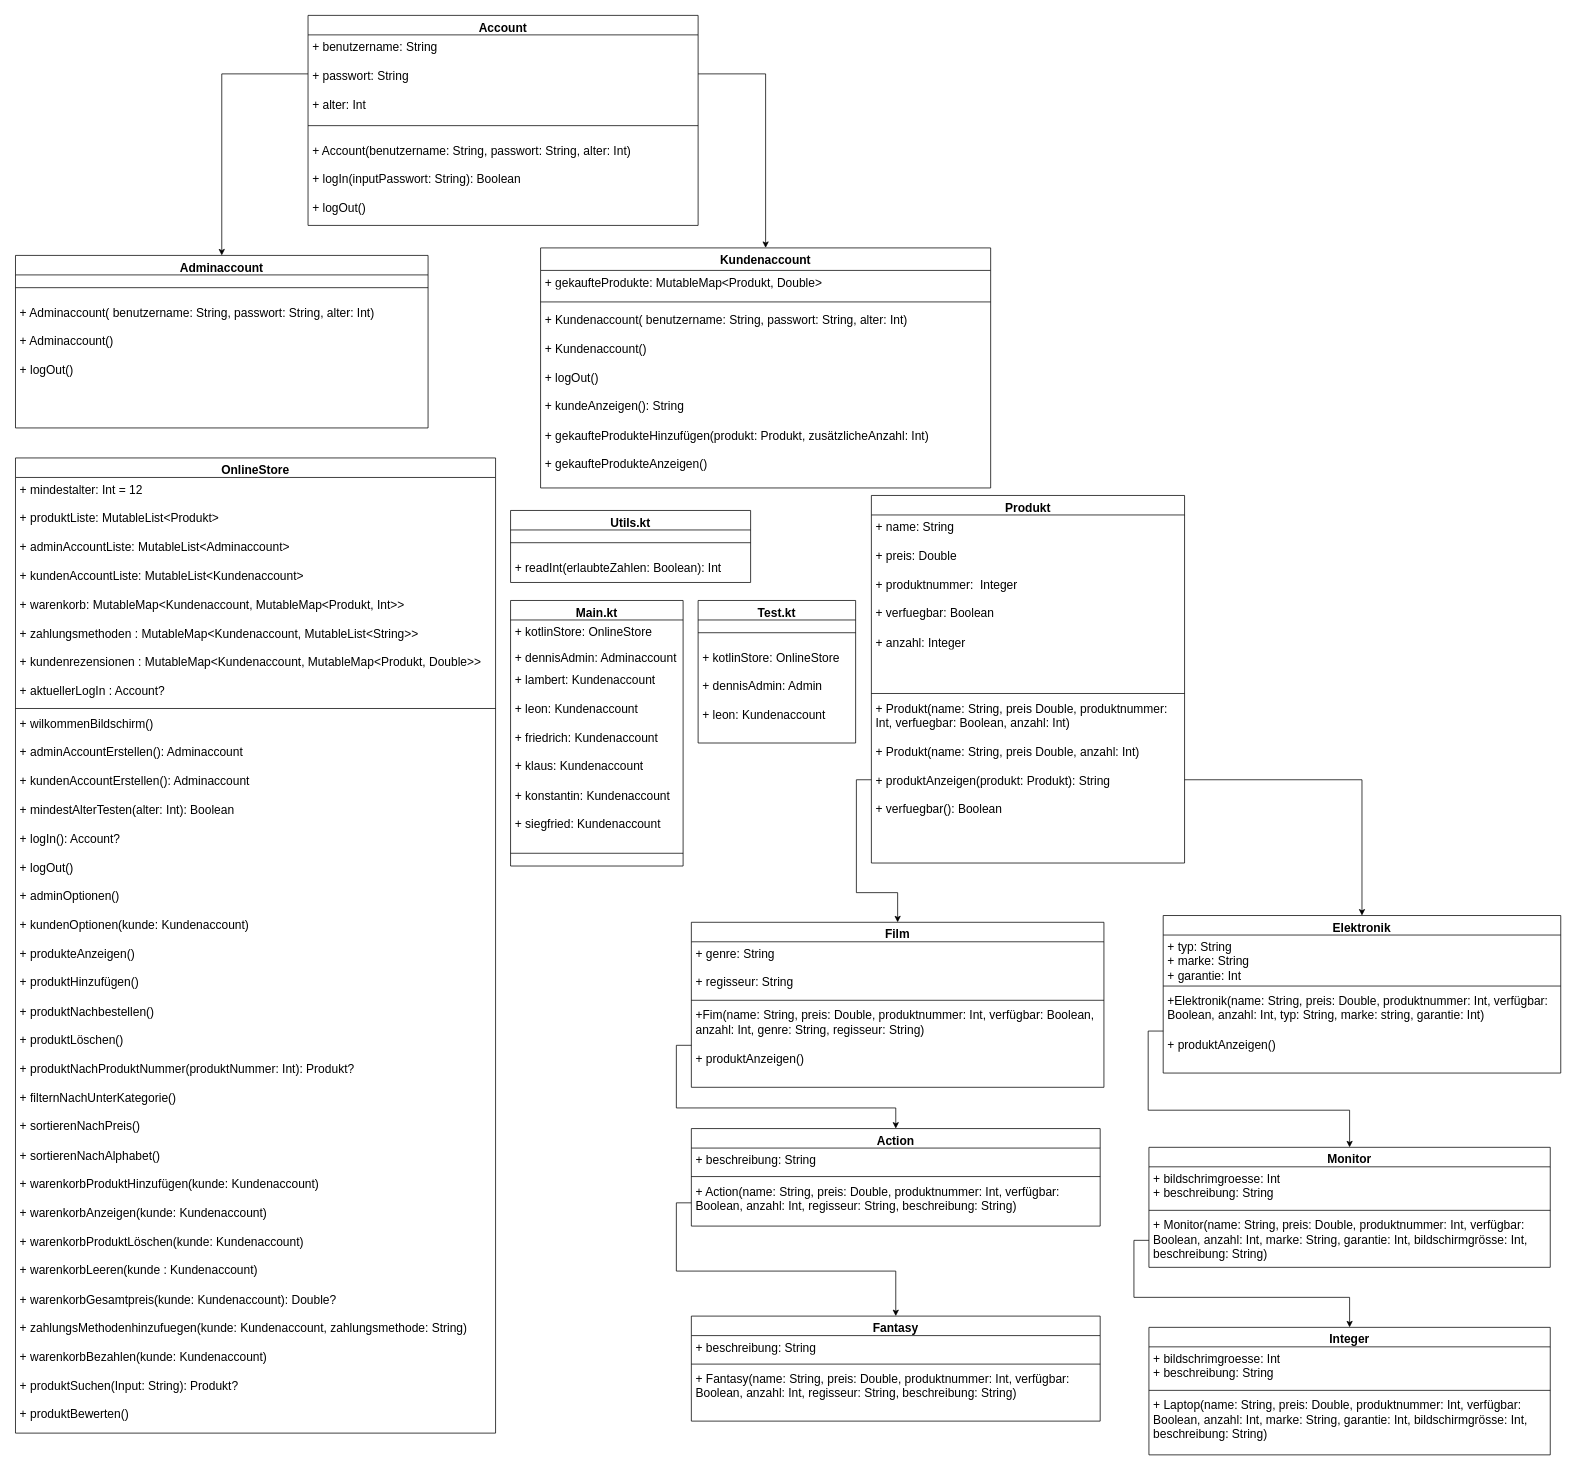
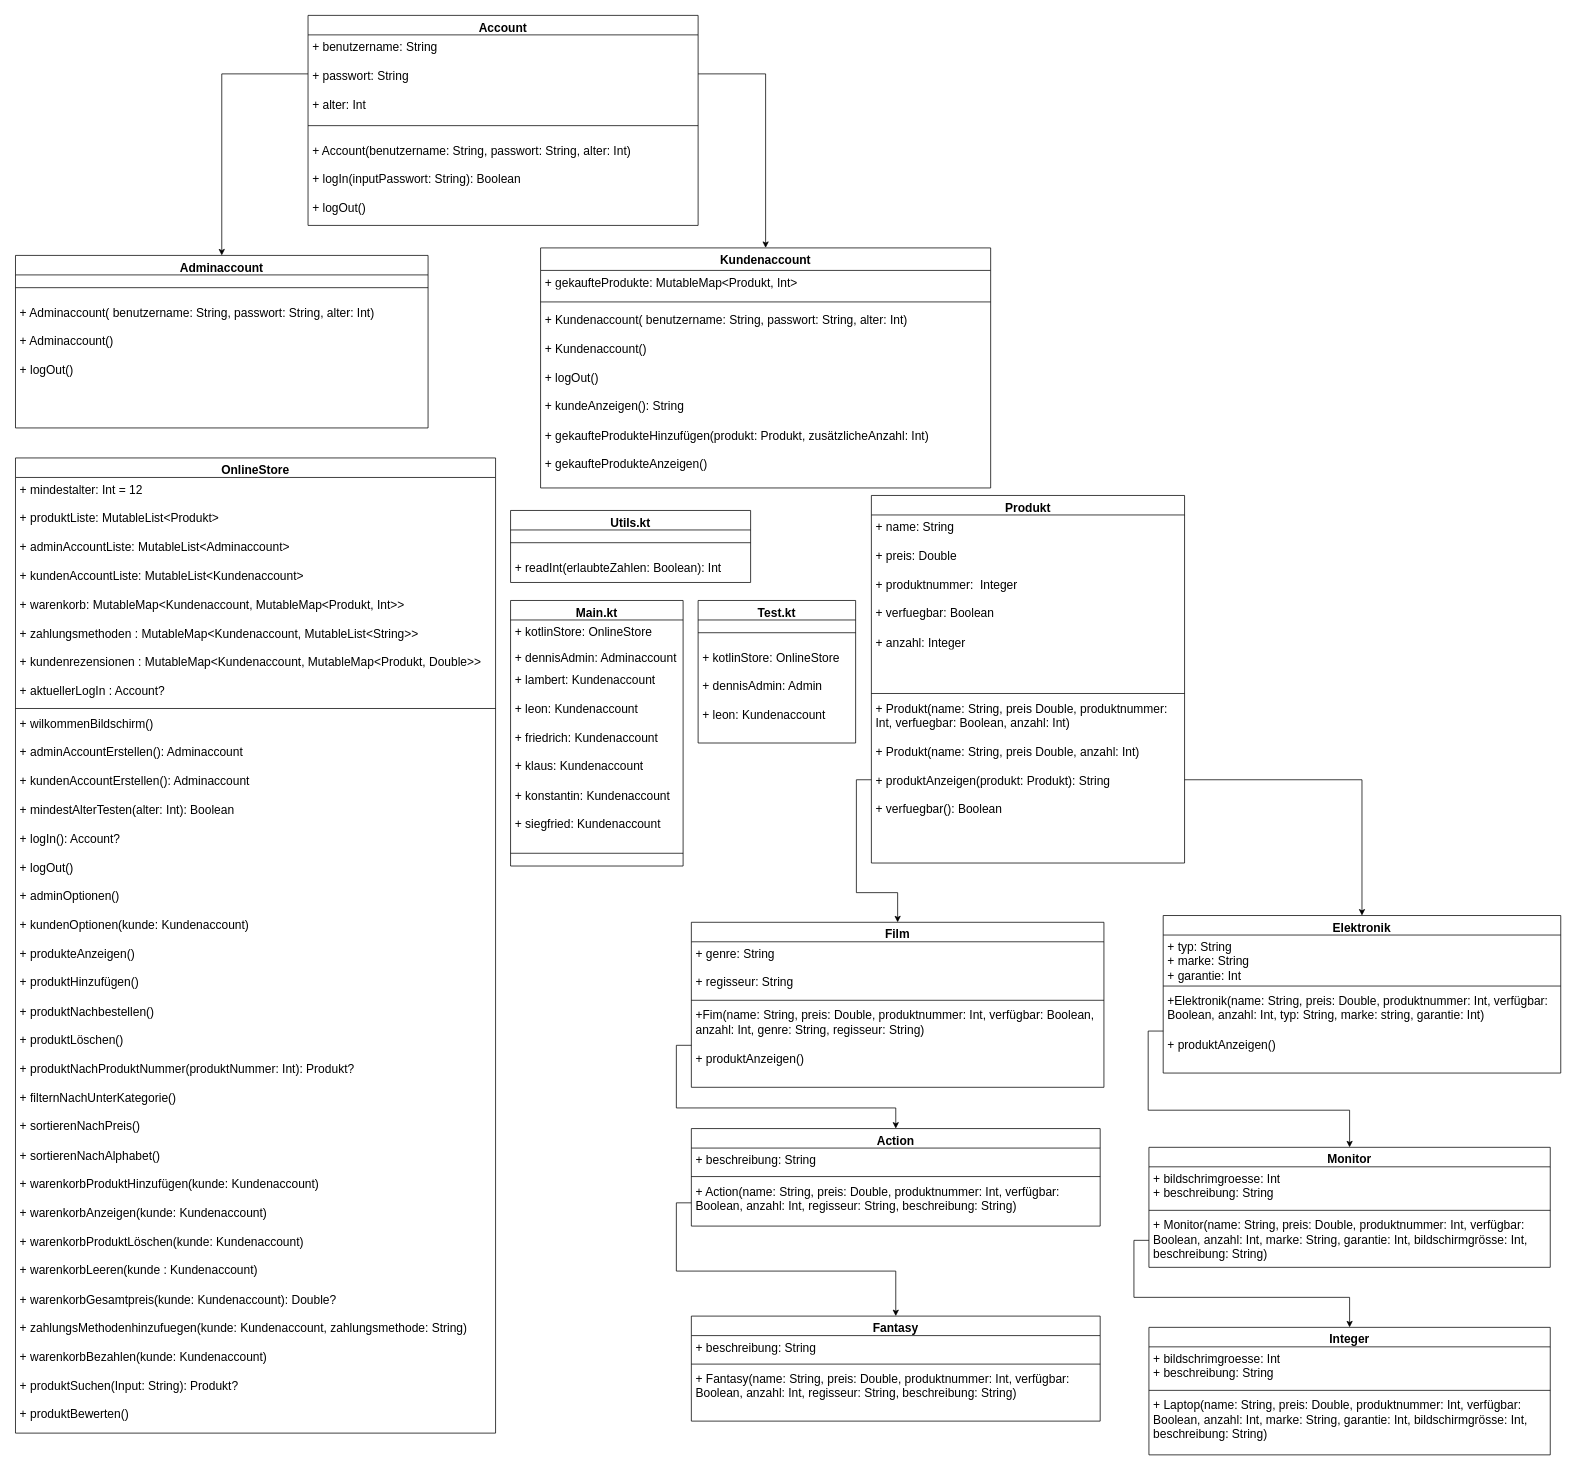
(692, 283) -> (683, 283)
